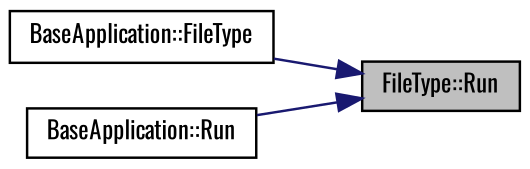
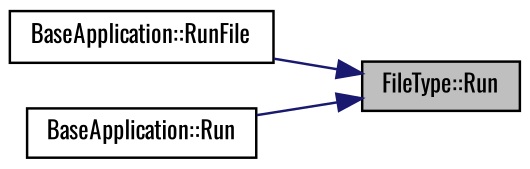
(142, 37) -> (142, 37)
